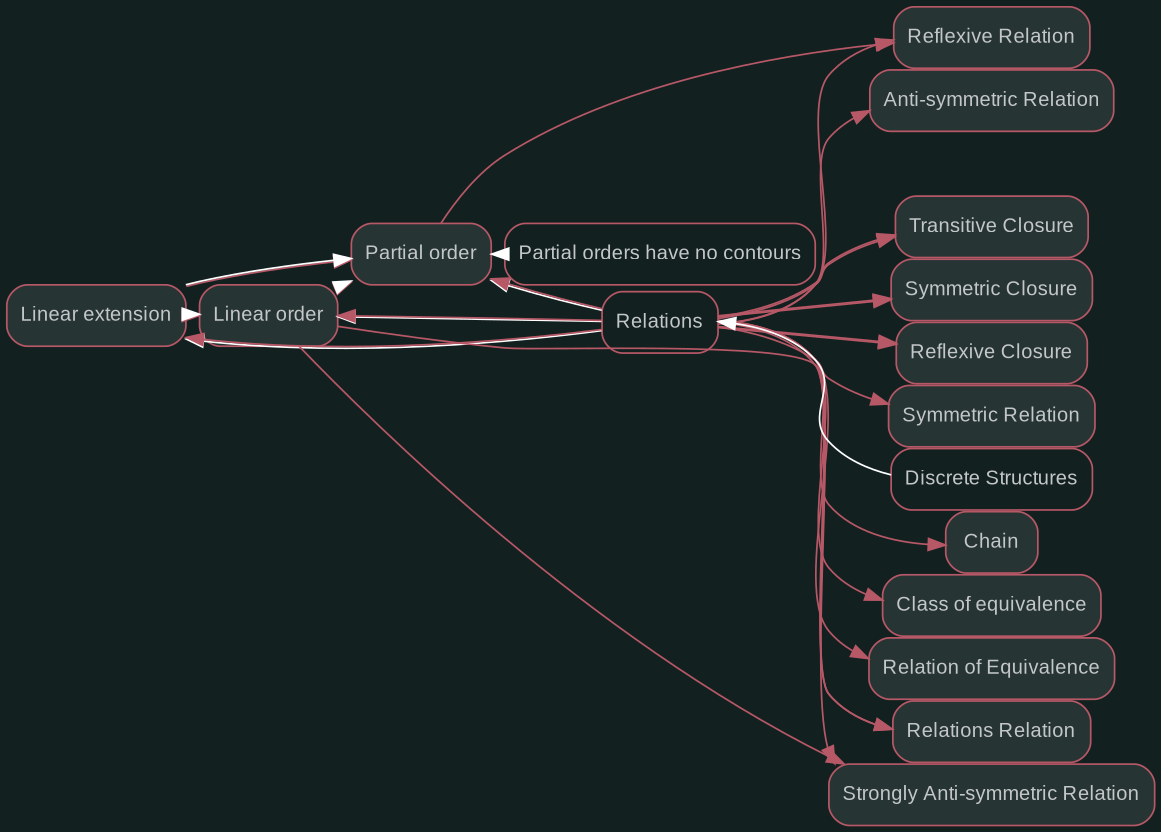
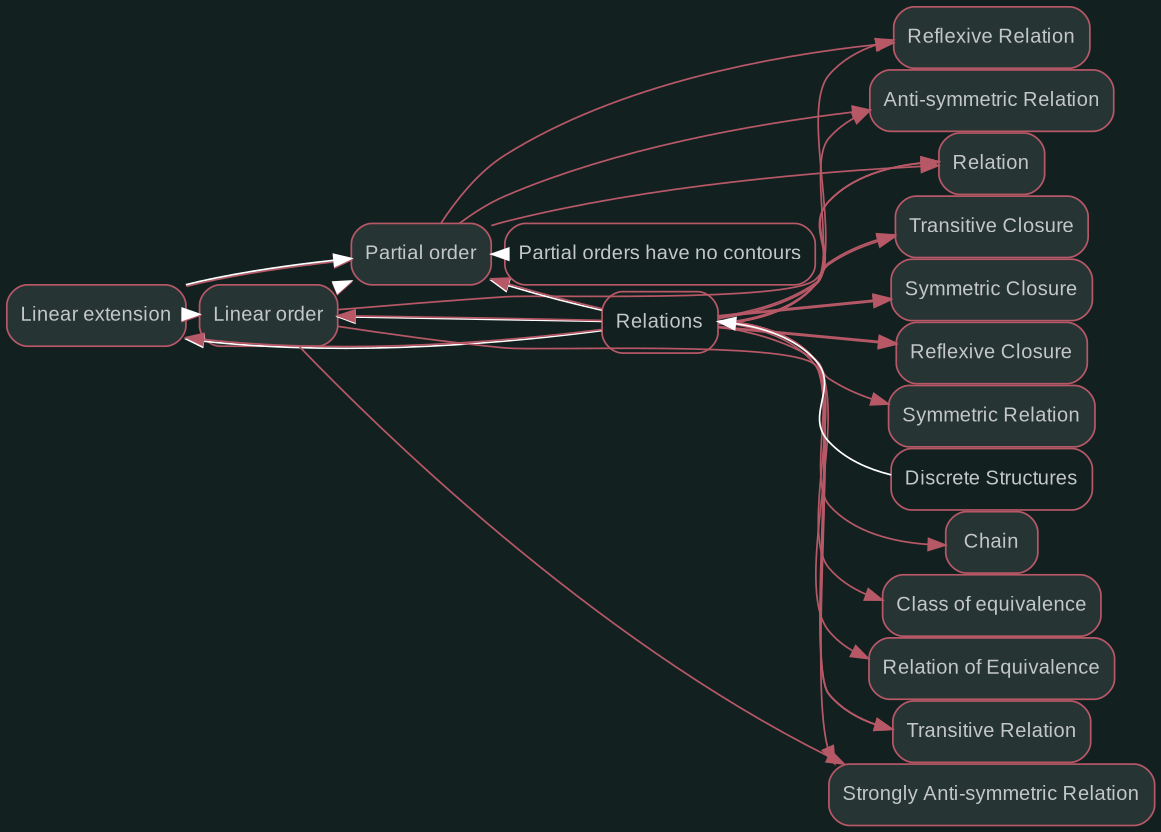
none -> (650, 149)
none -> (992, 164)
(992, 732) -> (992, 732)
